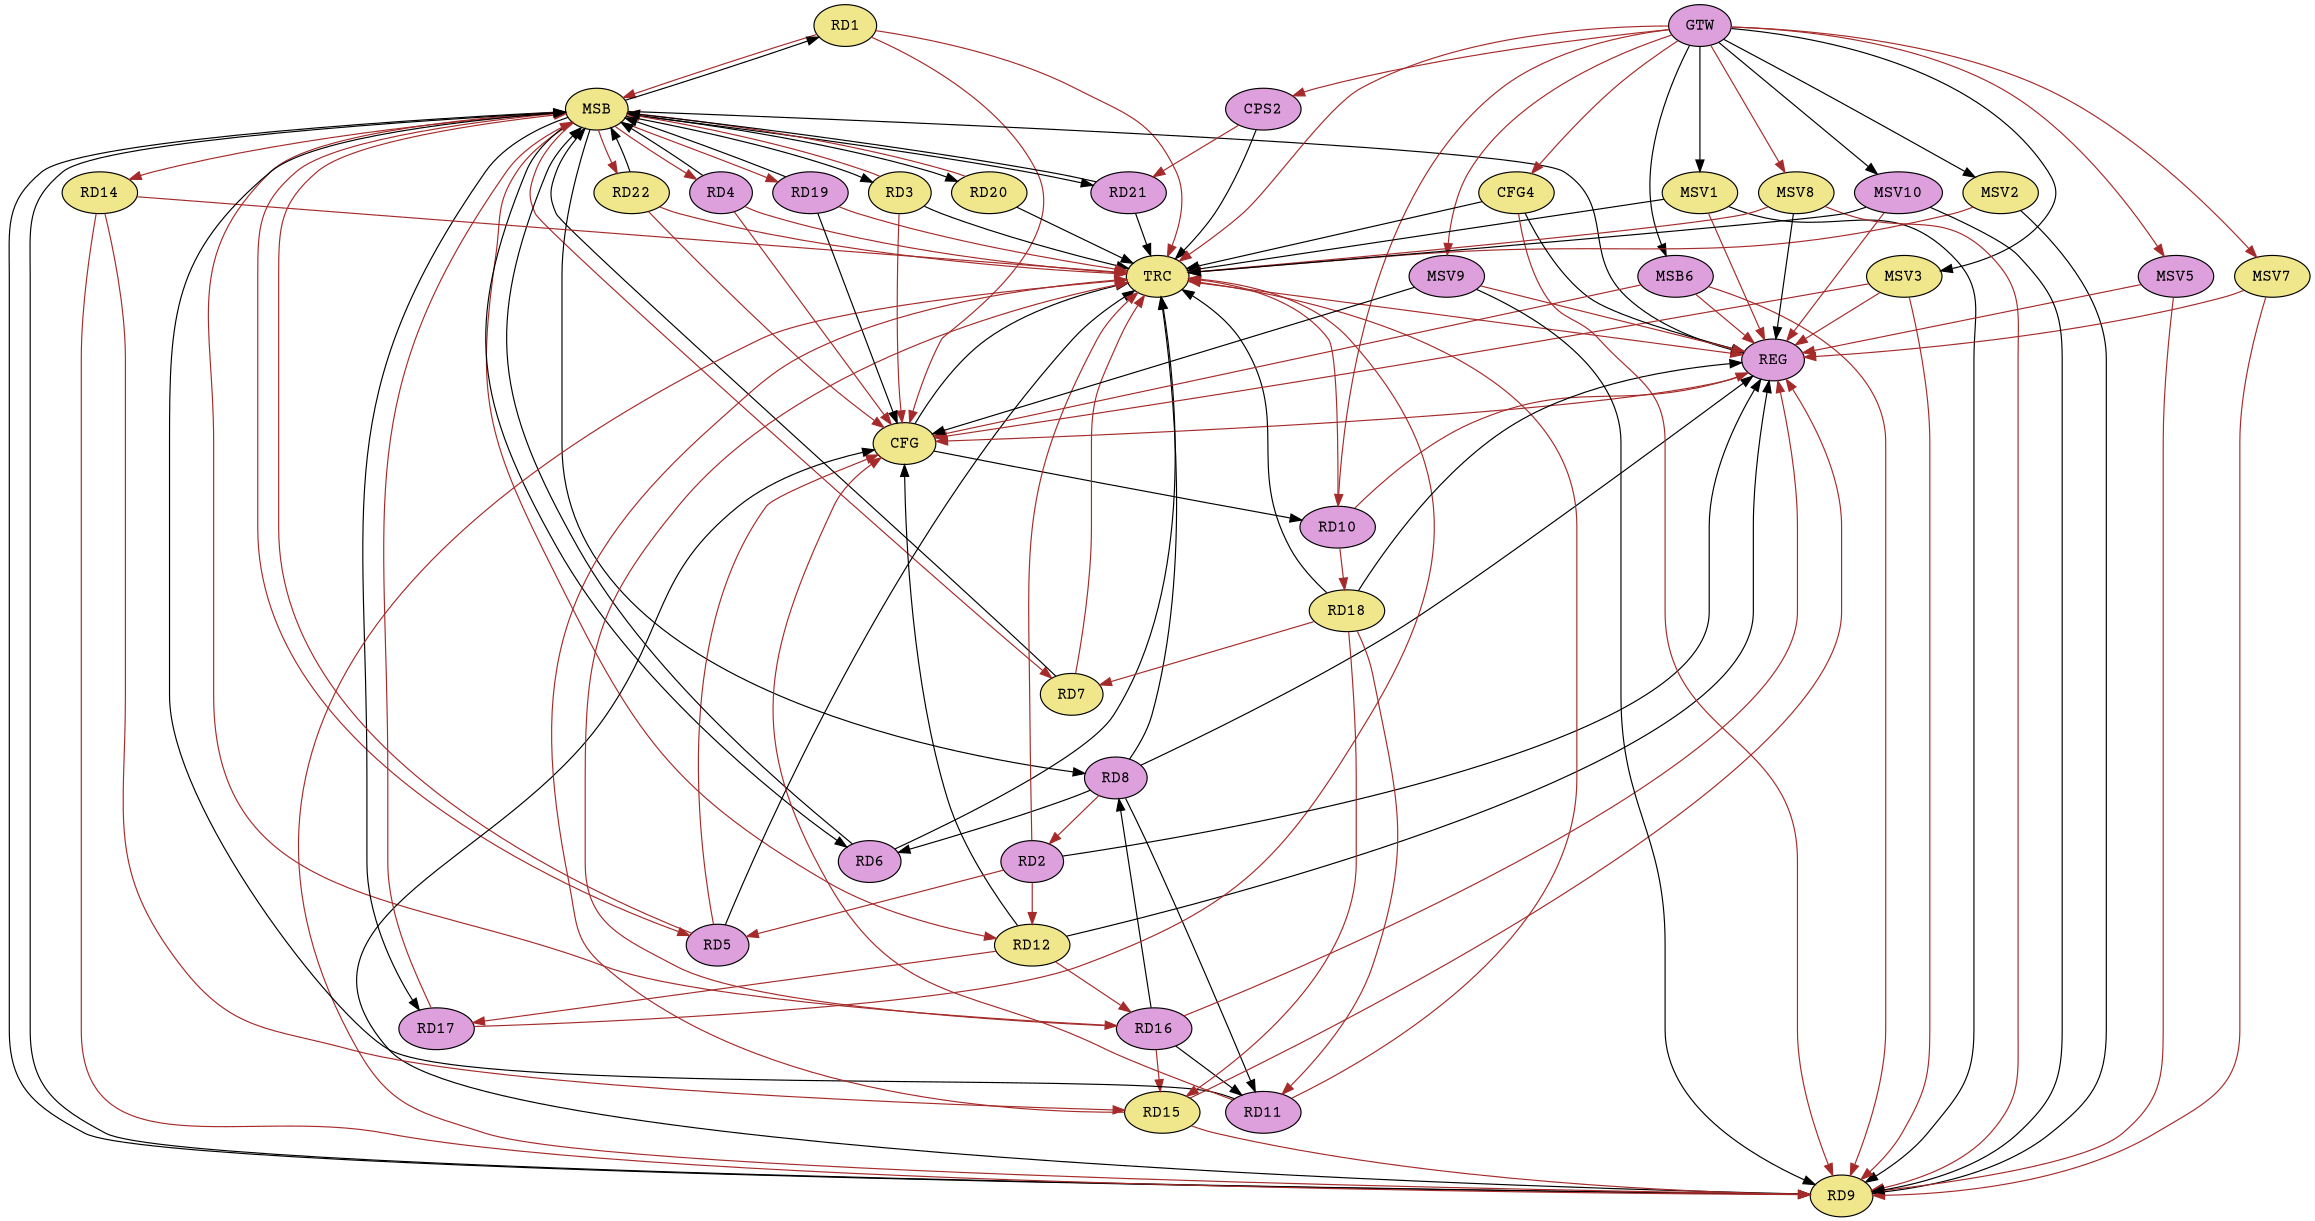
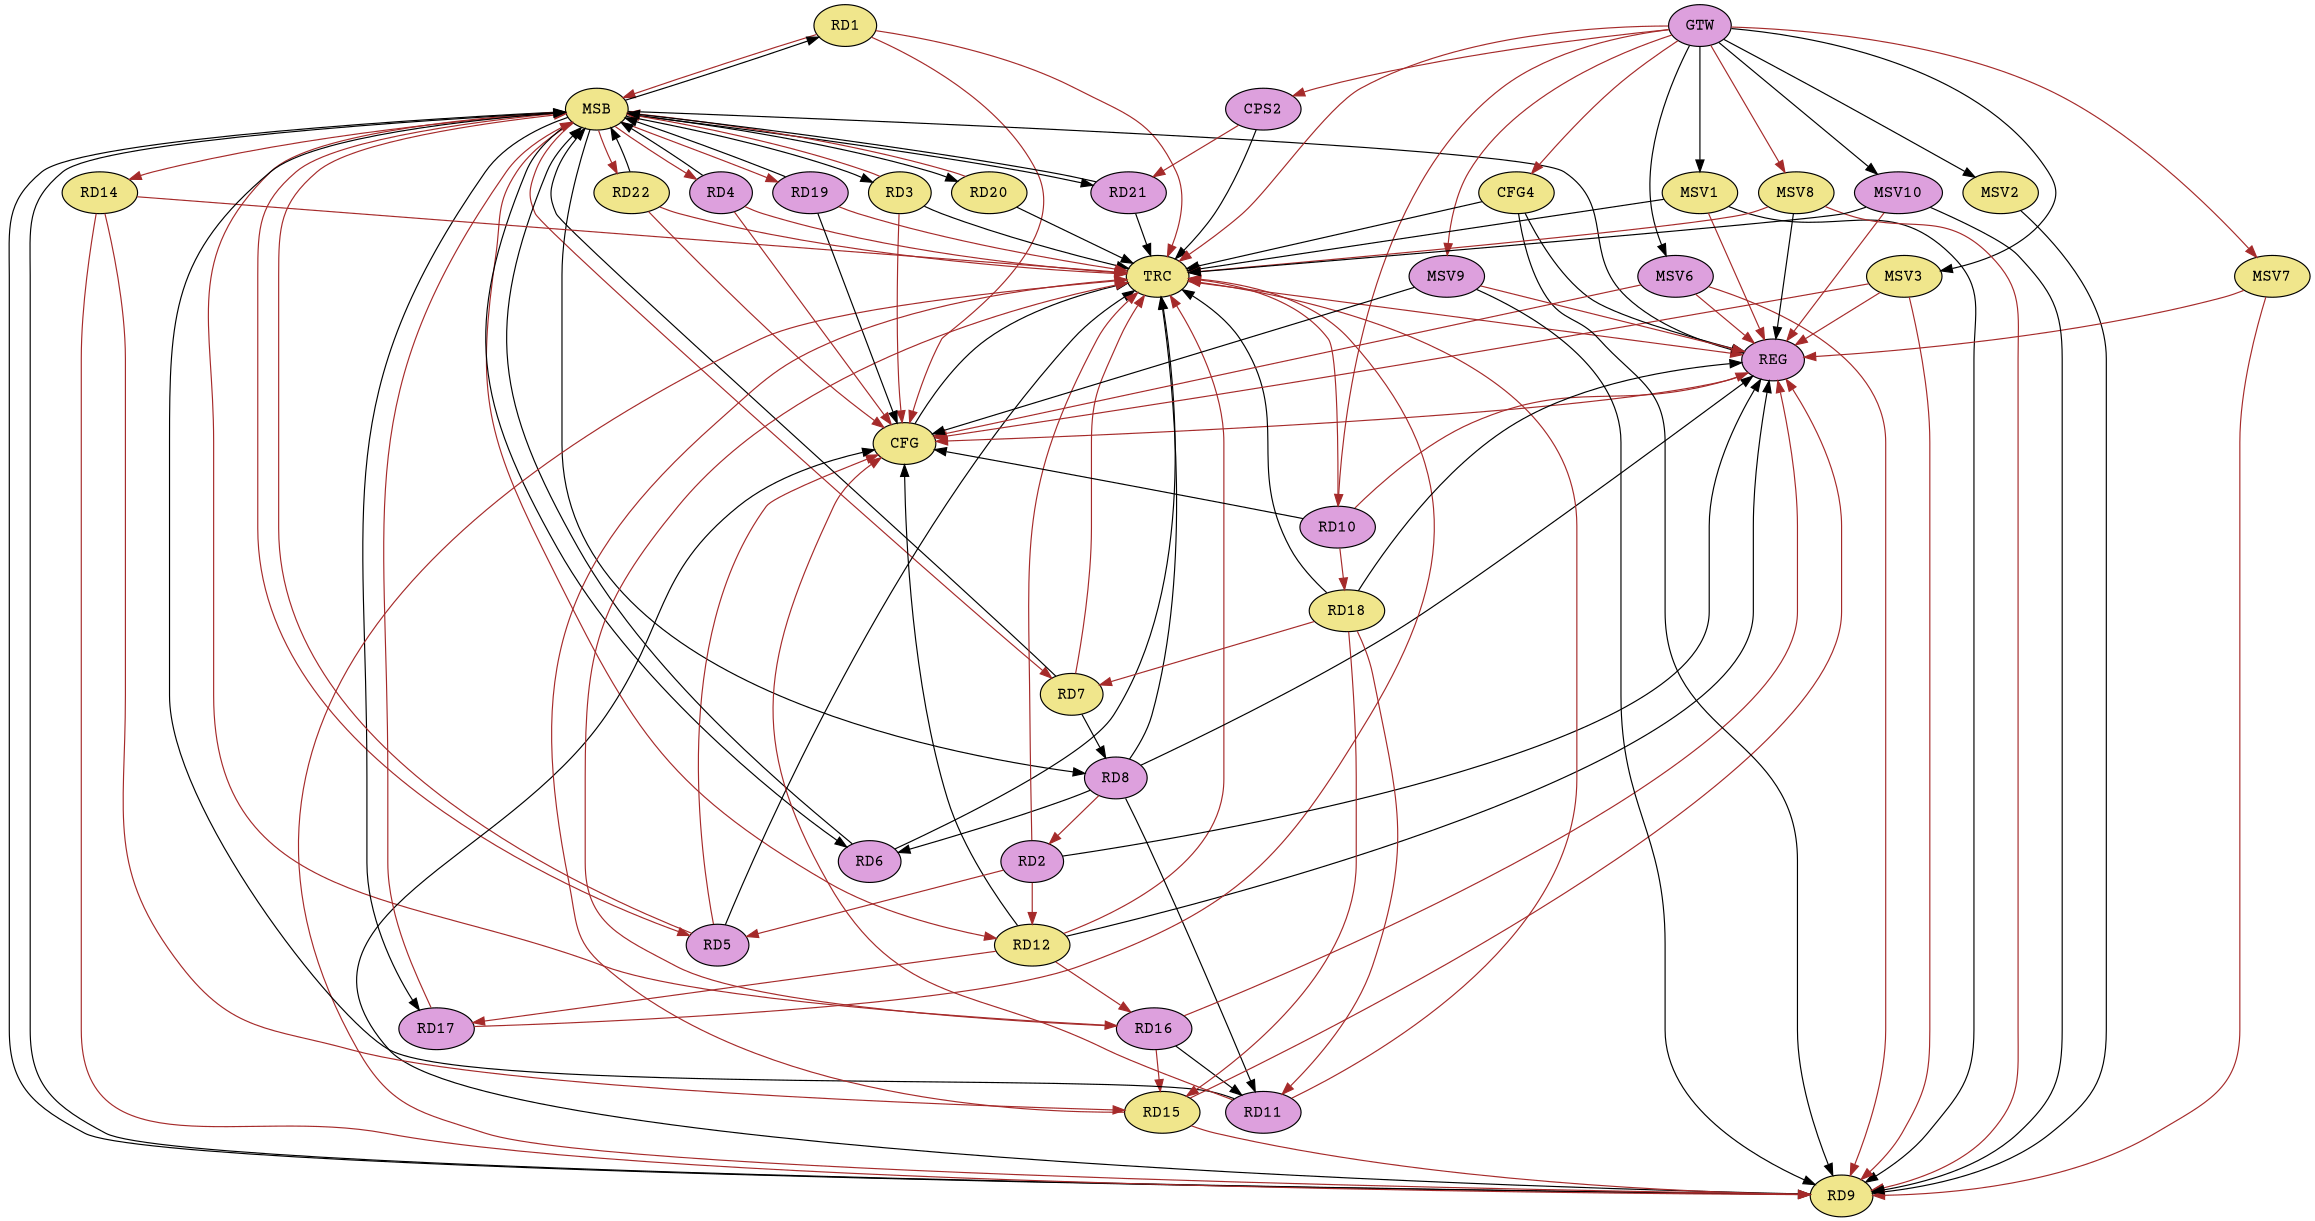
(1588, 249) -> (1224, 673)
(1676, 276) -> (1676, 276)
(2176, 276) -> none
(1112, 485) -> (1125, 485)
(1684, 682) -> (1684, 682)
(1136, 909) -> (1090, 729)
